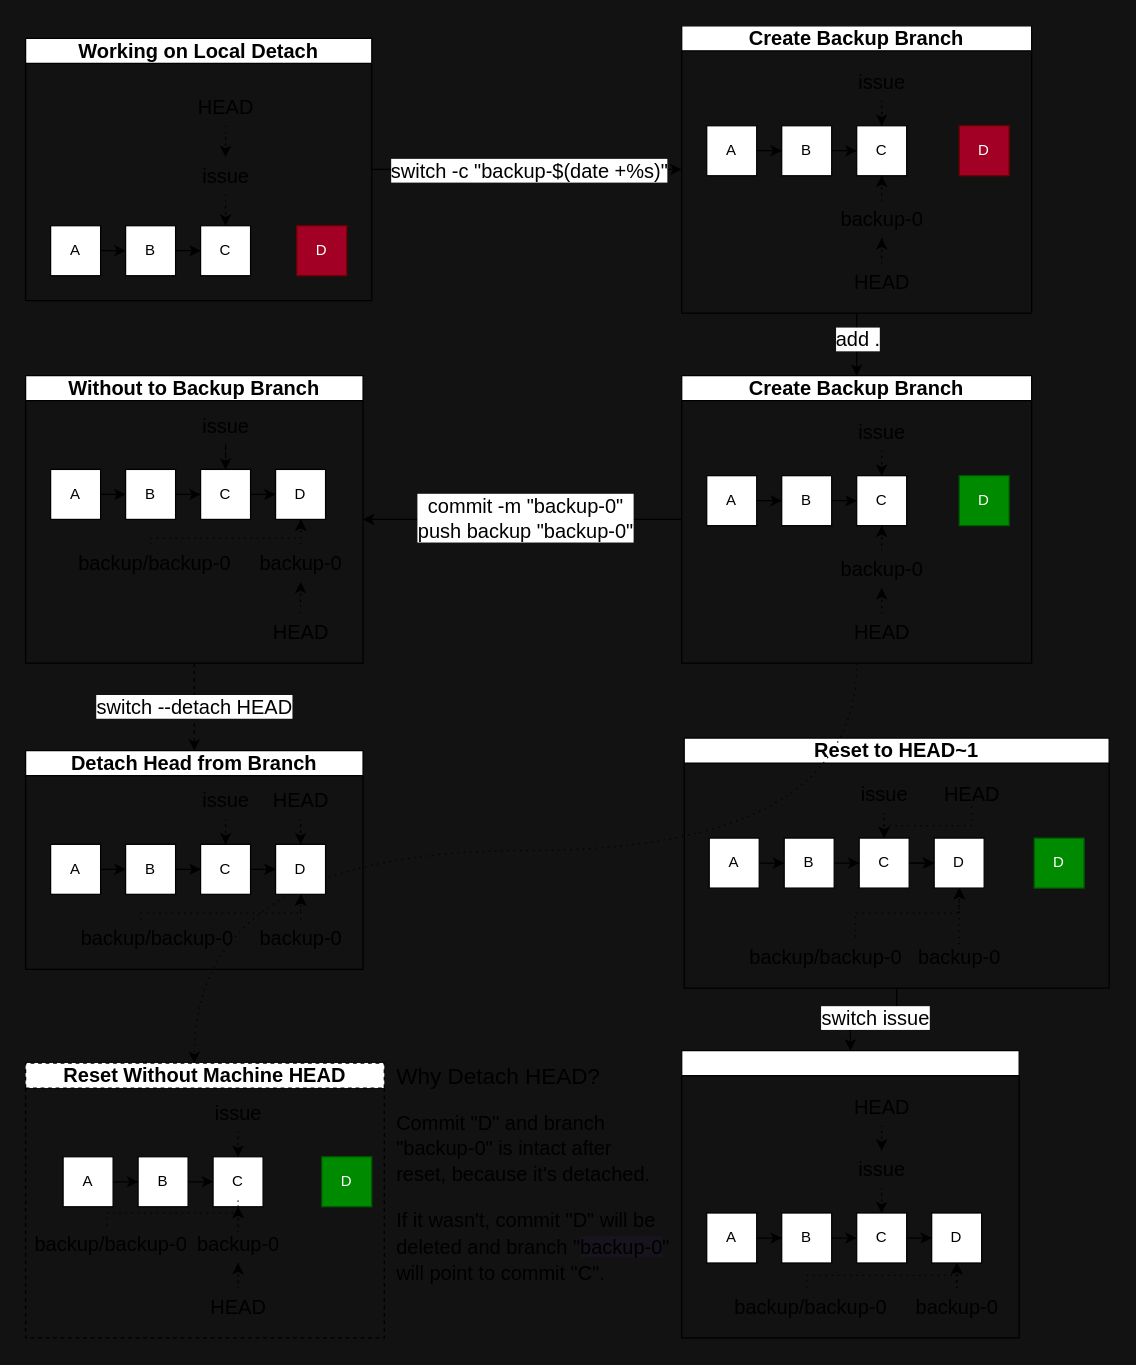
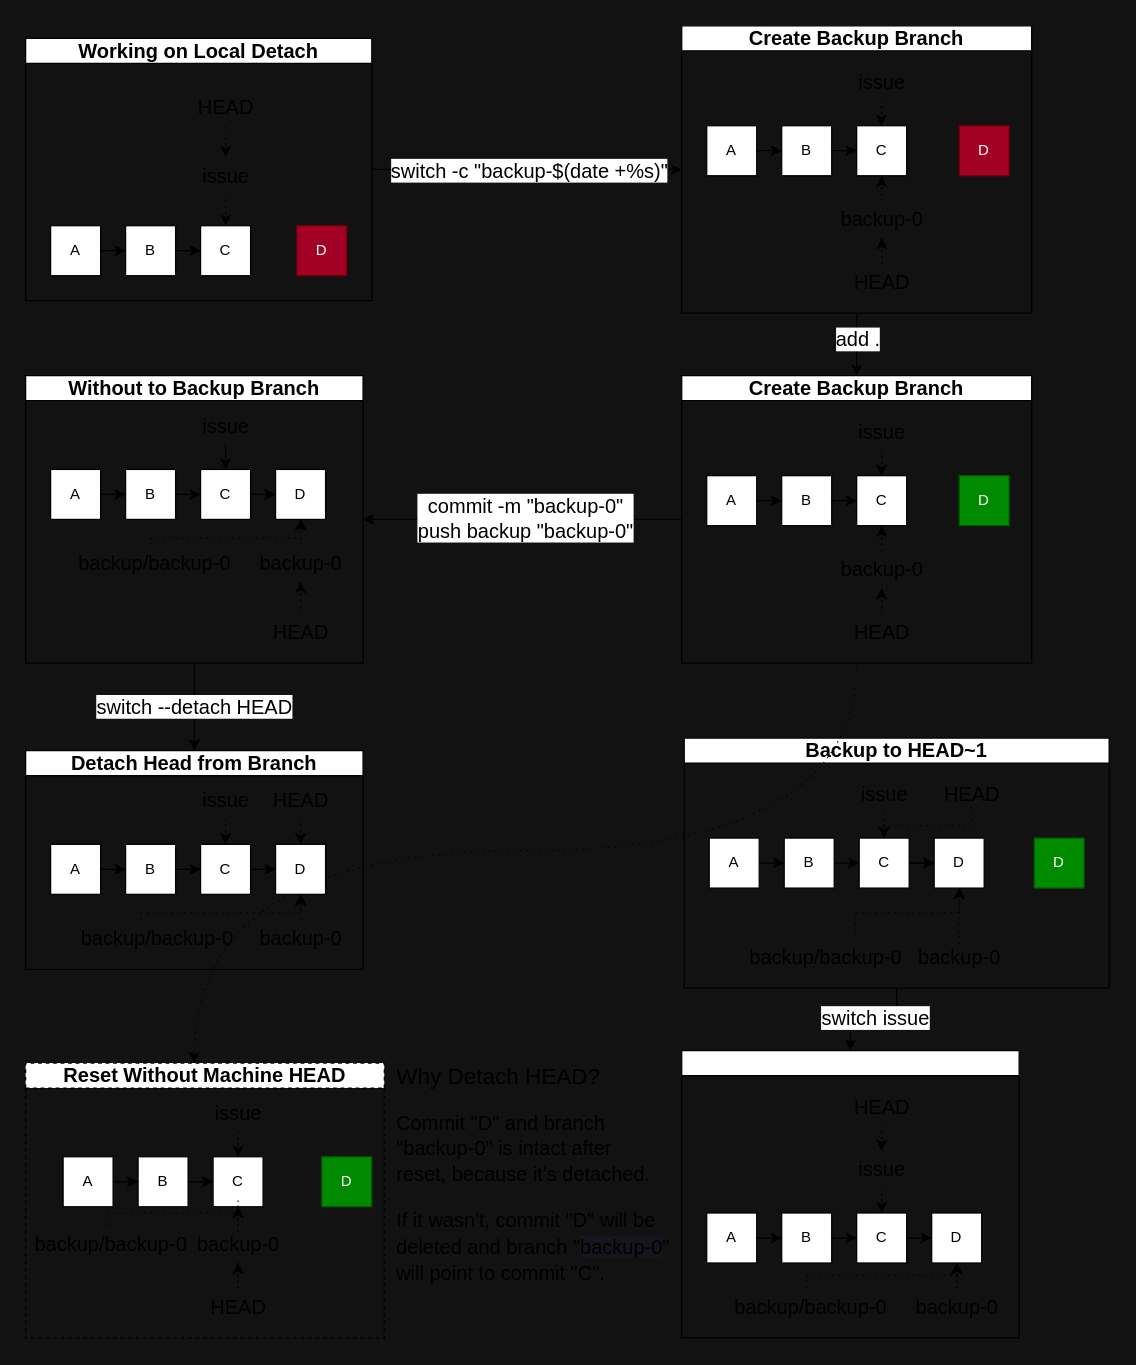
(194, 680) -> (194, 680)
(897, 751) -> (897, 751)
